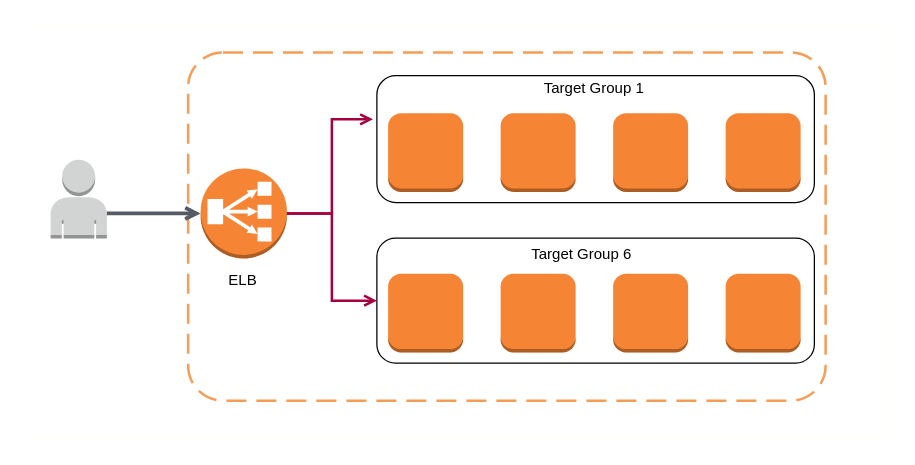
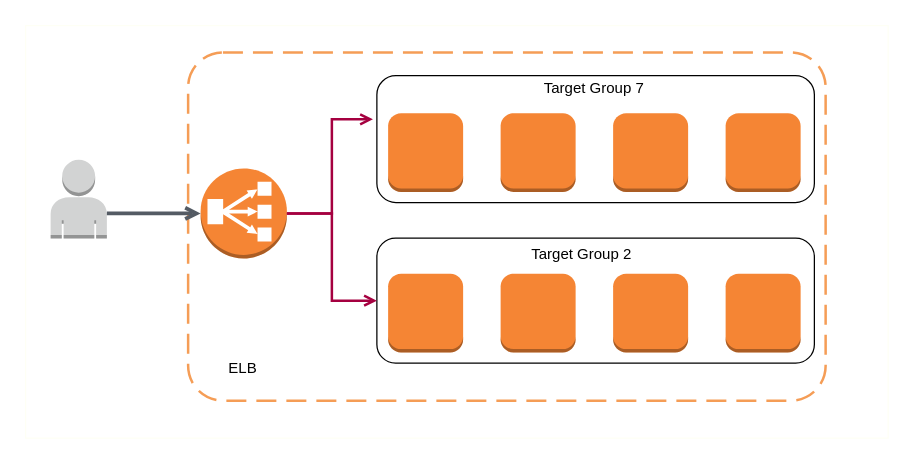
(594, 88) -> (594, 88)
(582, 254) -> (582, 254)
(244, 281) -> (244, 368)
